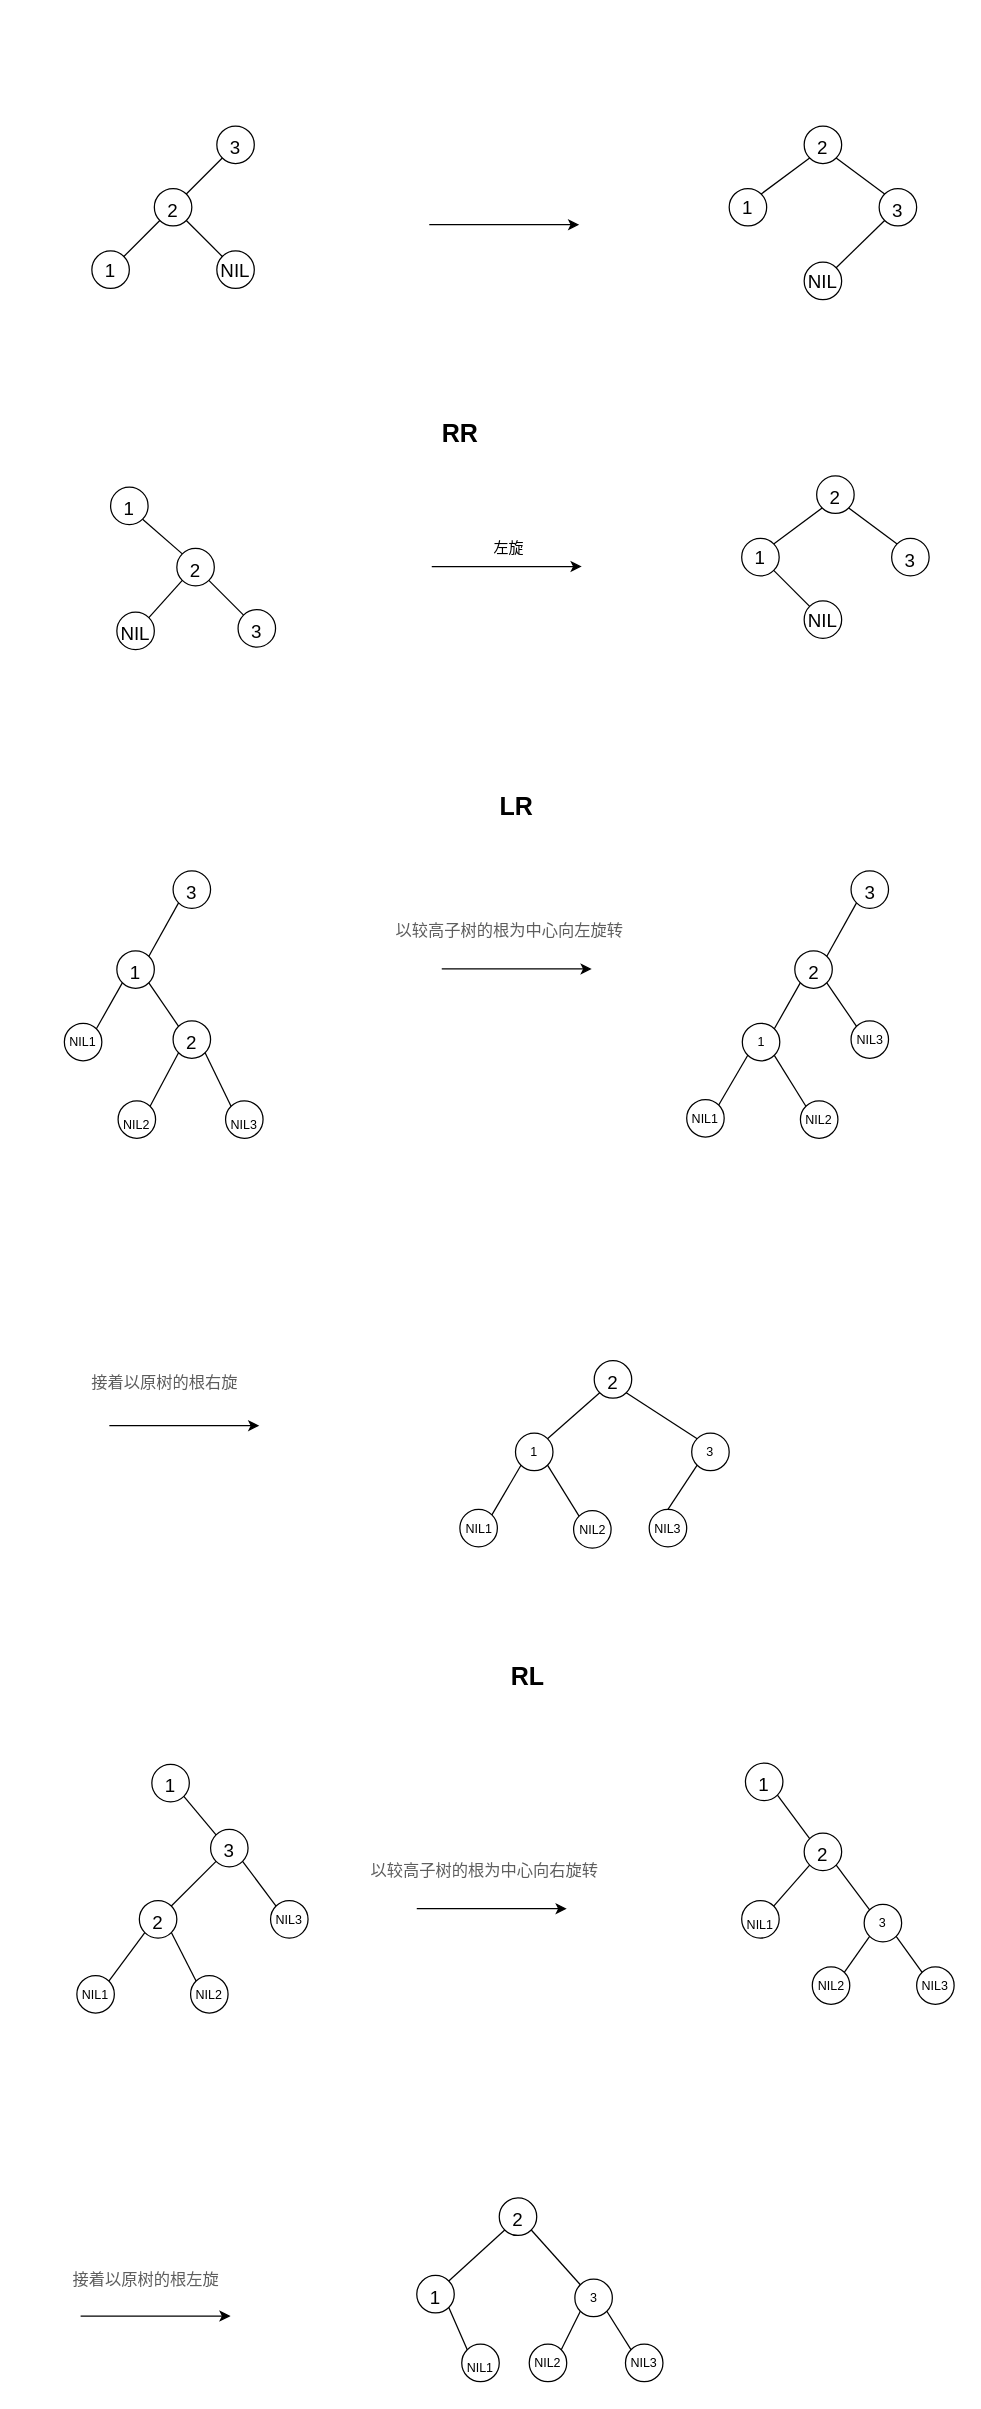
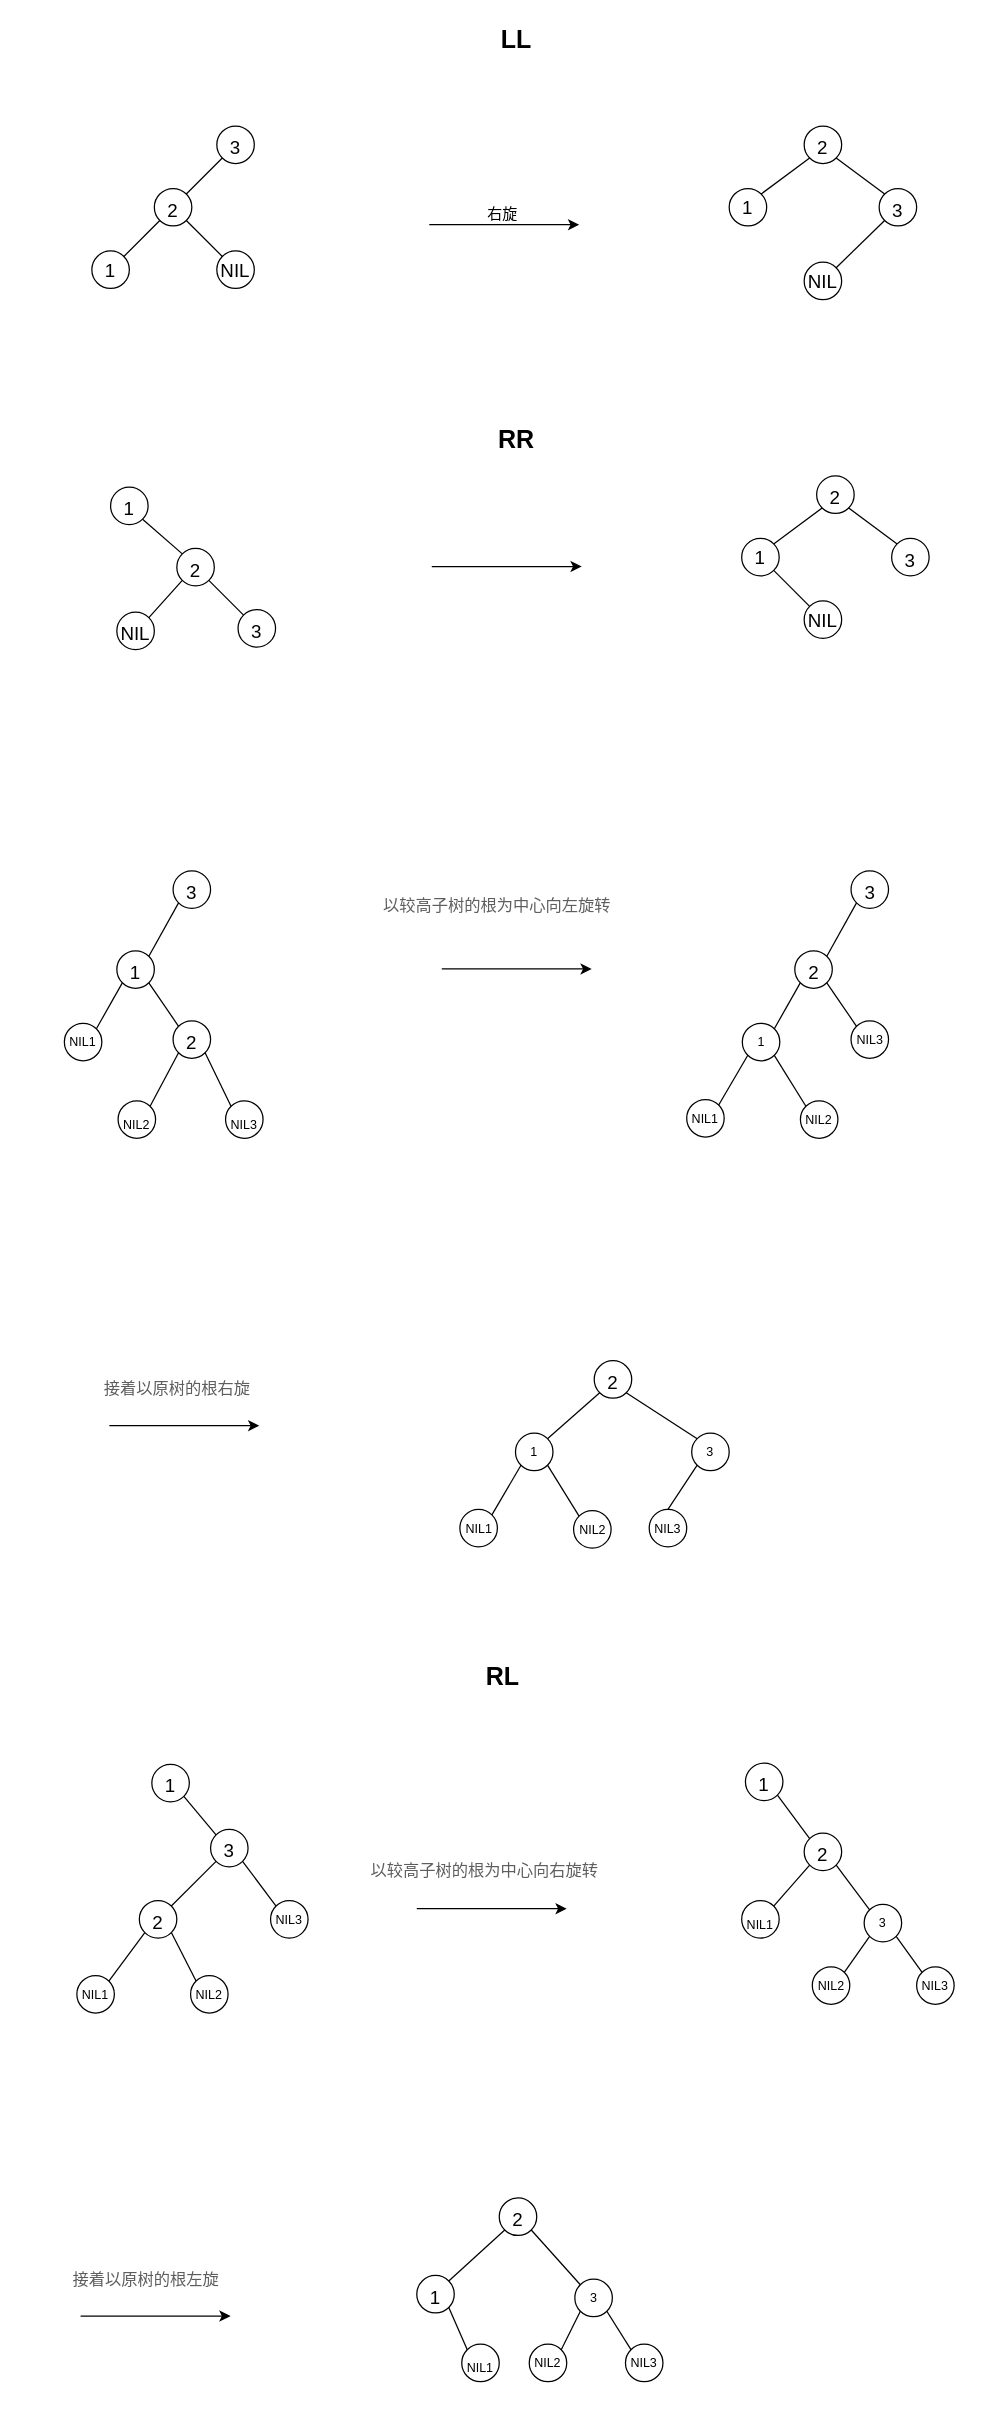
none -> (517, 38)
none -> (503, 214)
(461, 432) -> (517, 438)
(509, 548) -> none
(517, 806) -> none
(509, 931) -> (497, 906)
(164, 1381) -> (177, 1388)
(528, 1676) -> (503, 1676)
